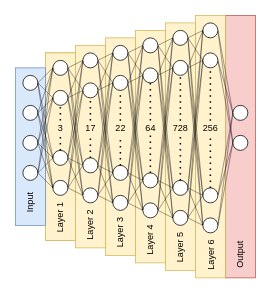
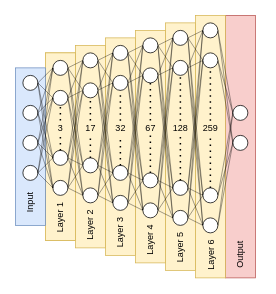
(121, 128) -> (121, 128)
(151, 128) -> (151, 128)
(181, 128) -> (181, 128)
(211, 128) -> (211, 128)
